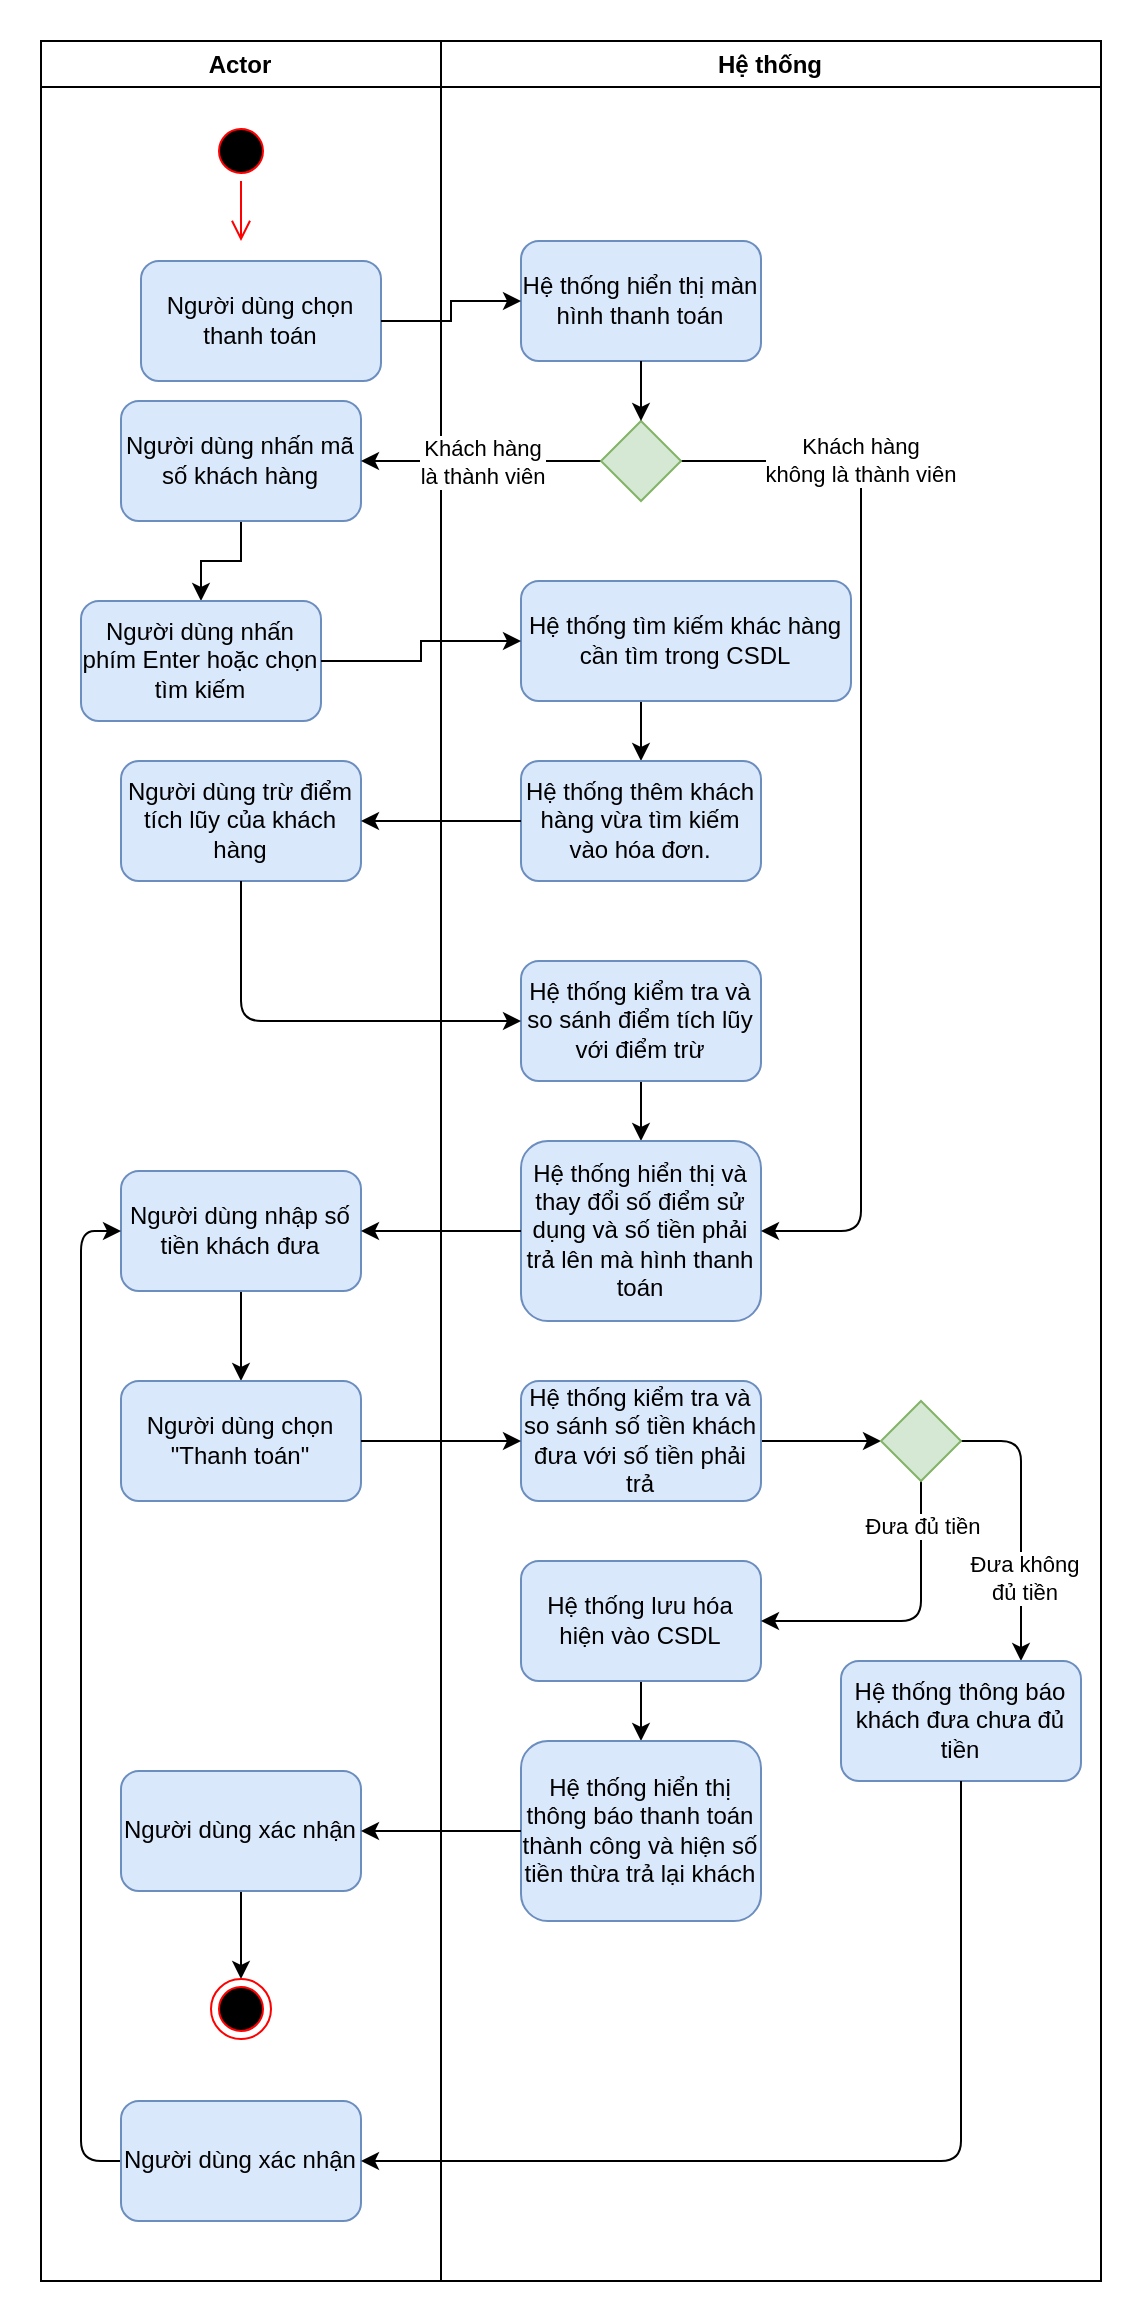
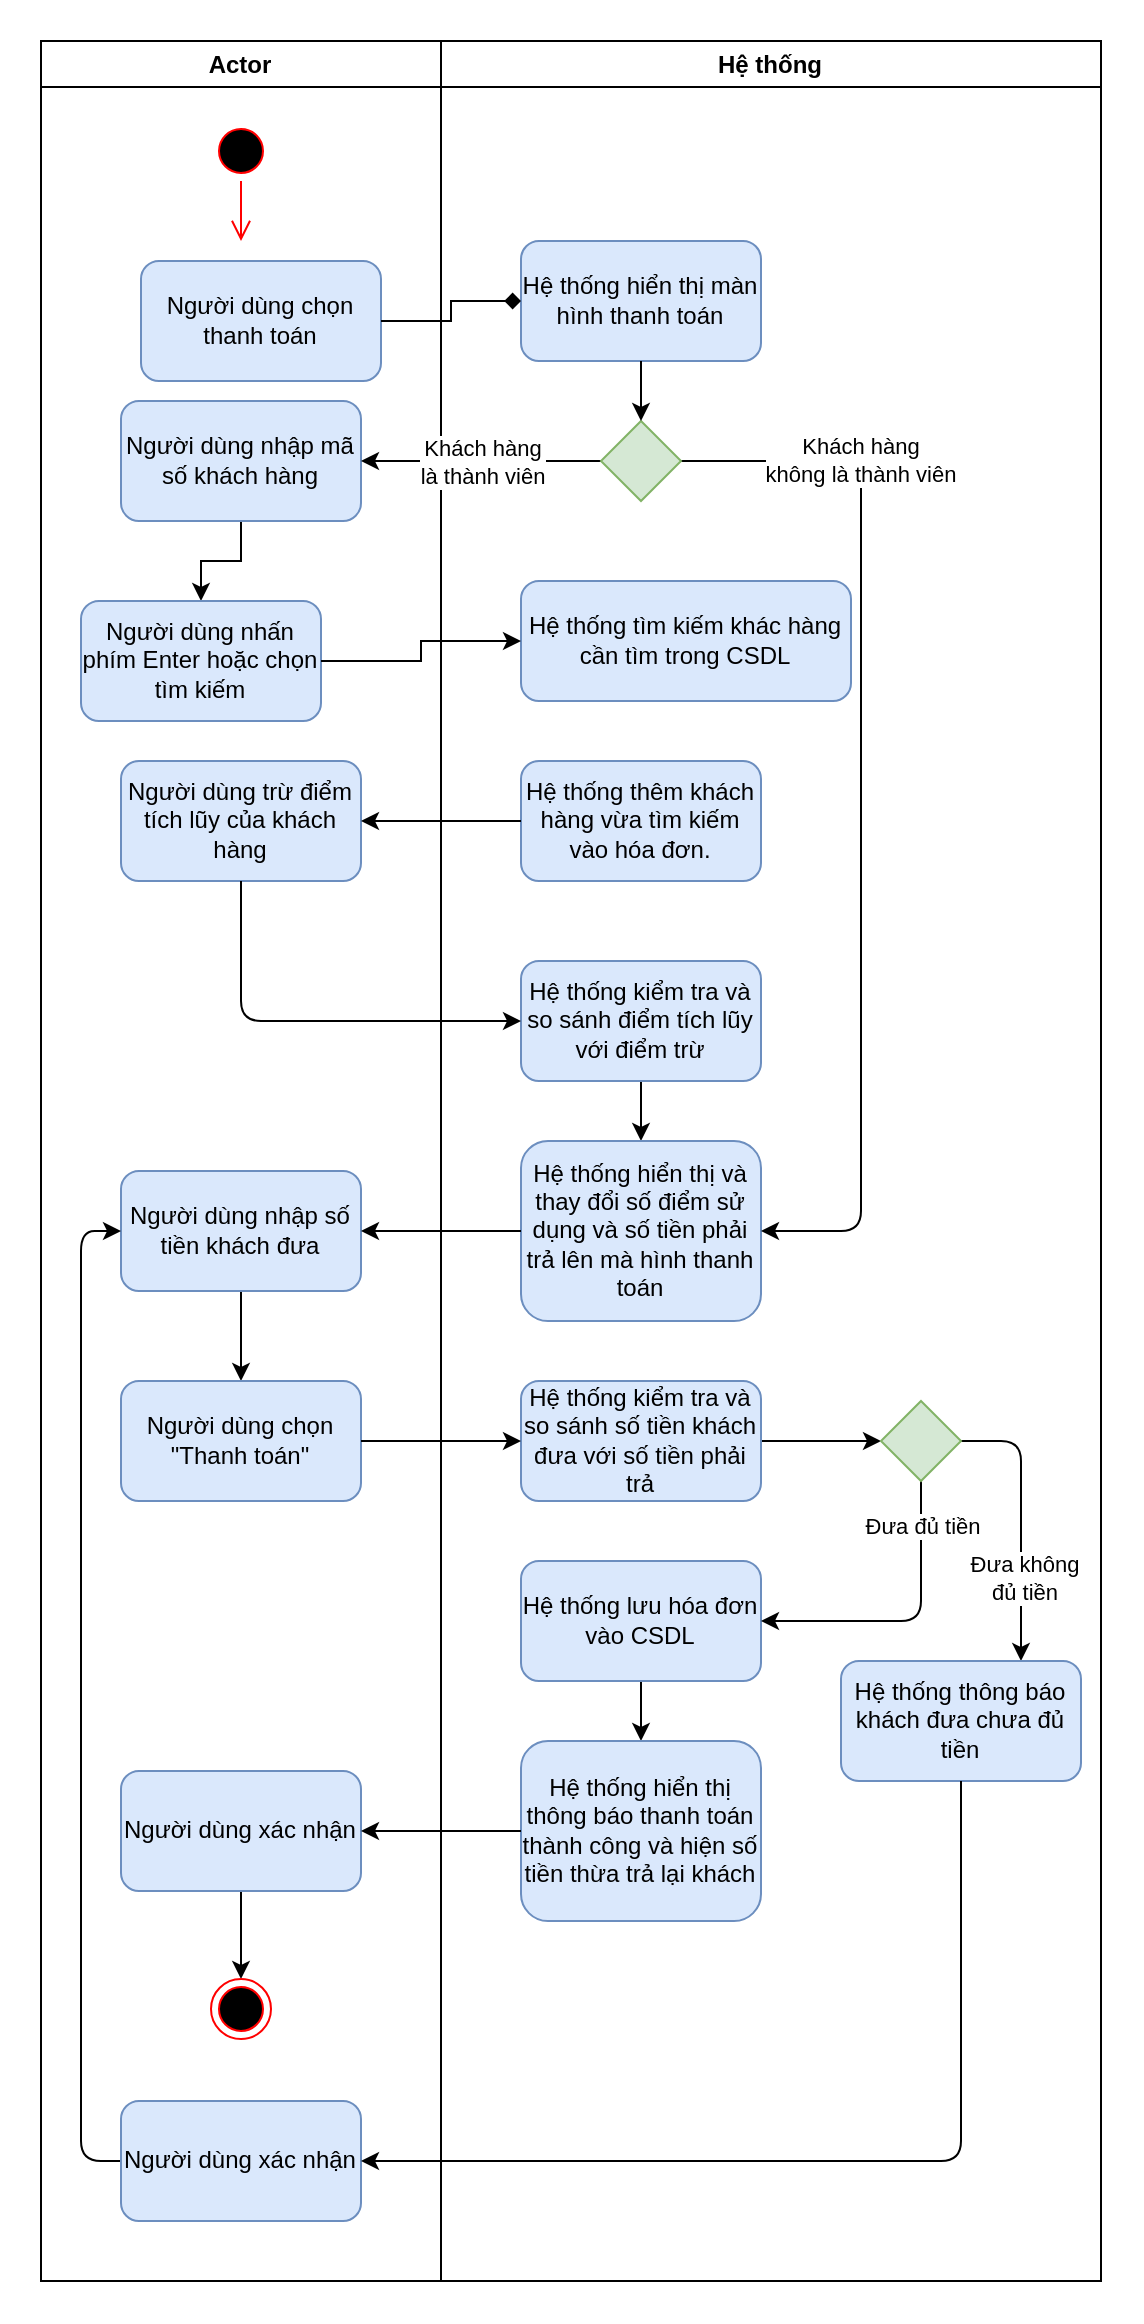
(506, 301) -> (505, 301)
(241, 461) -> (241, 461)
(641, 723) -> none
(641, 1621) -> (641, 1621)
